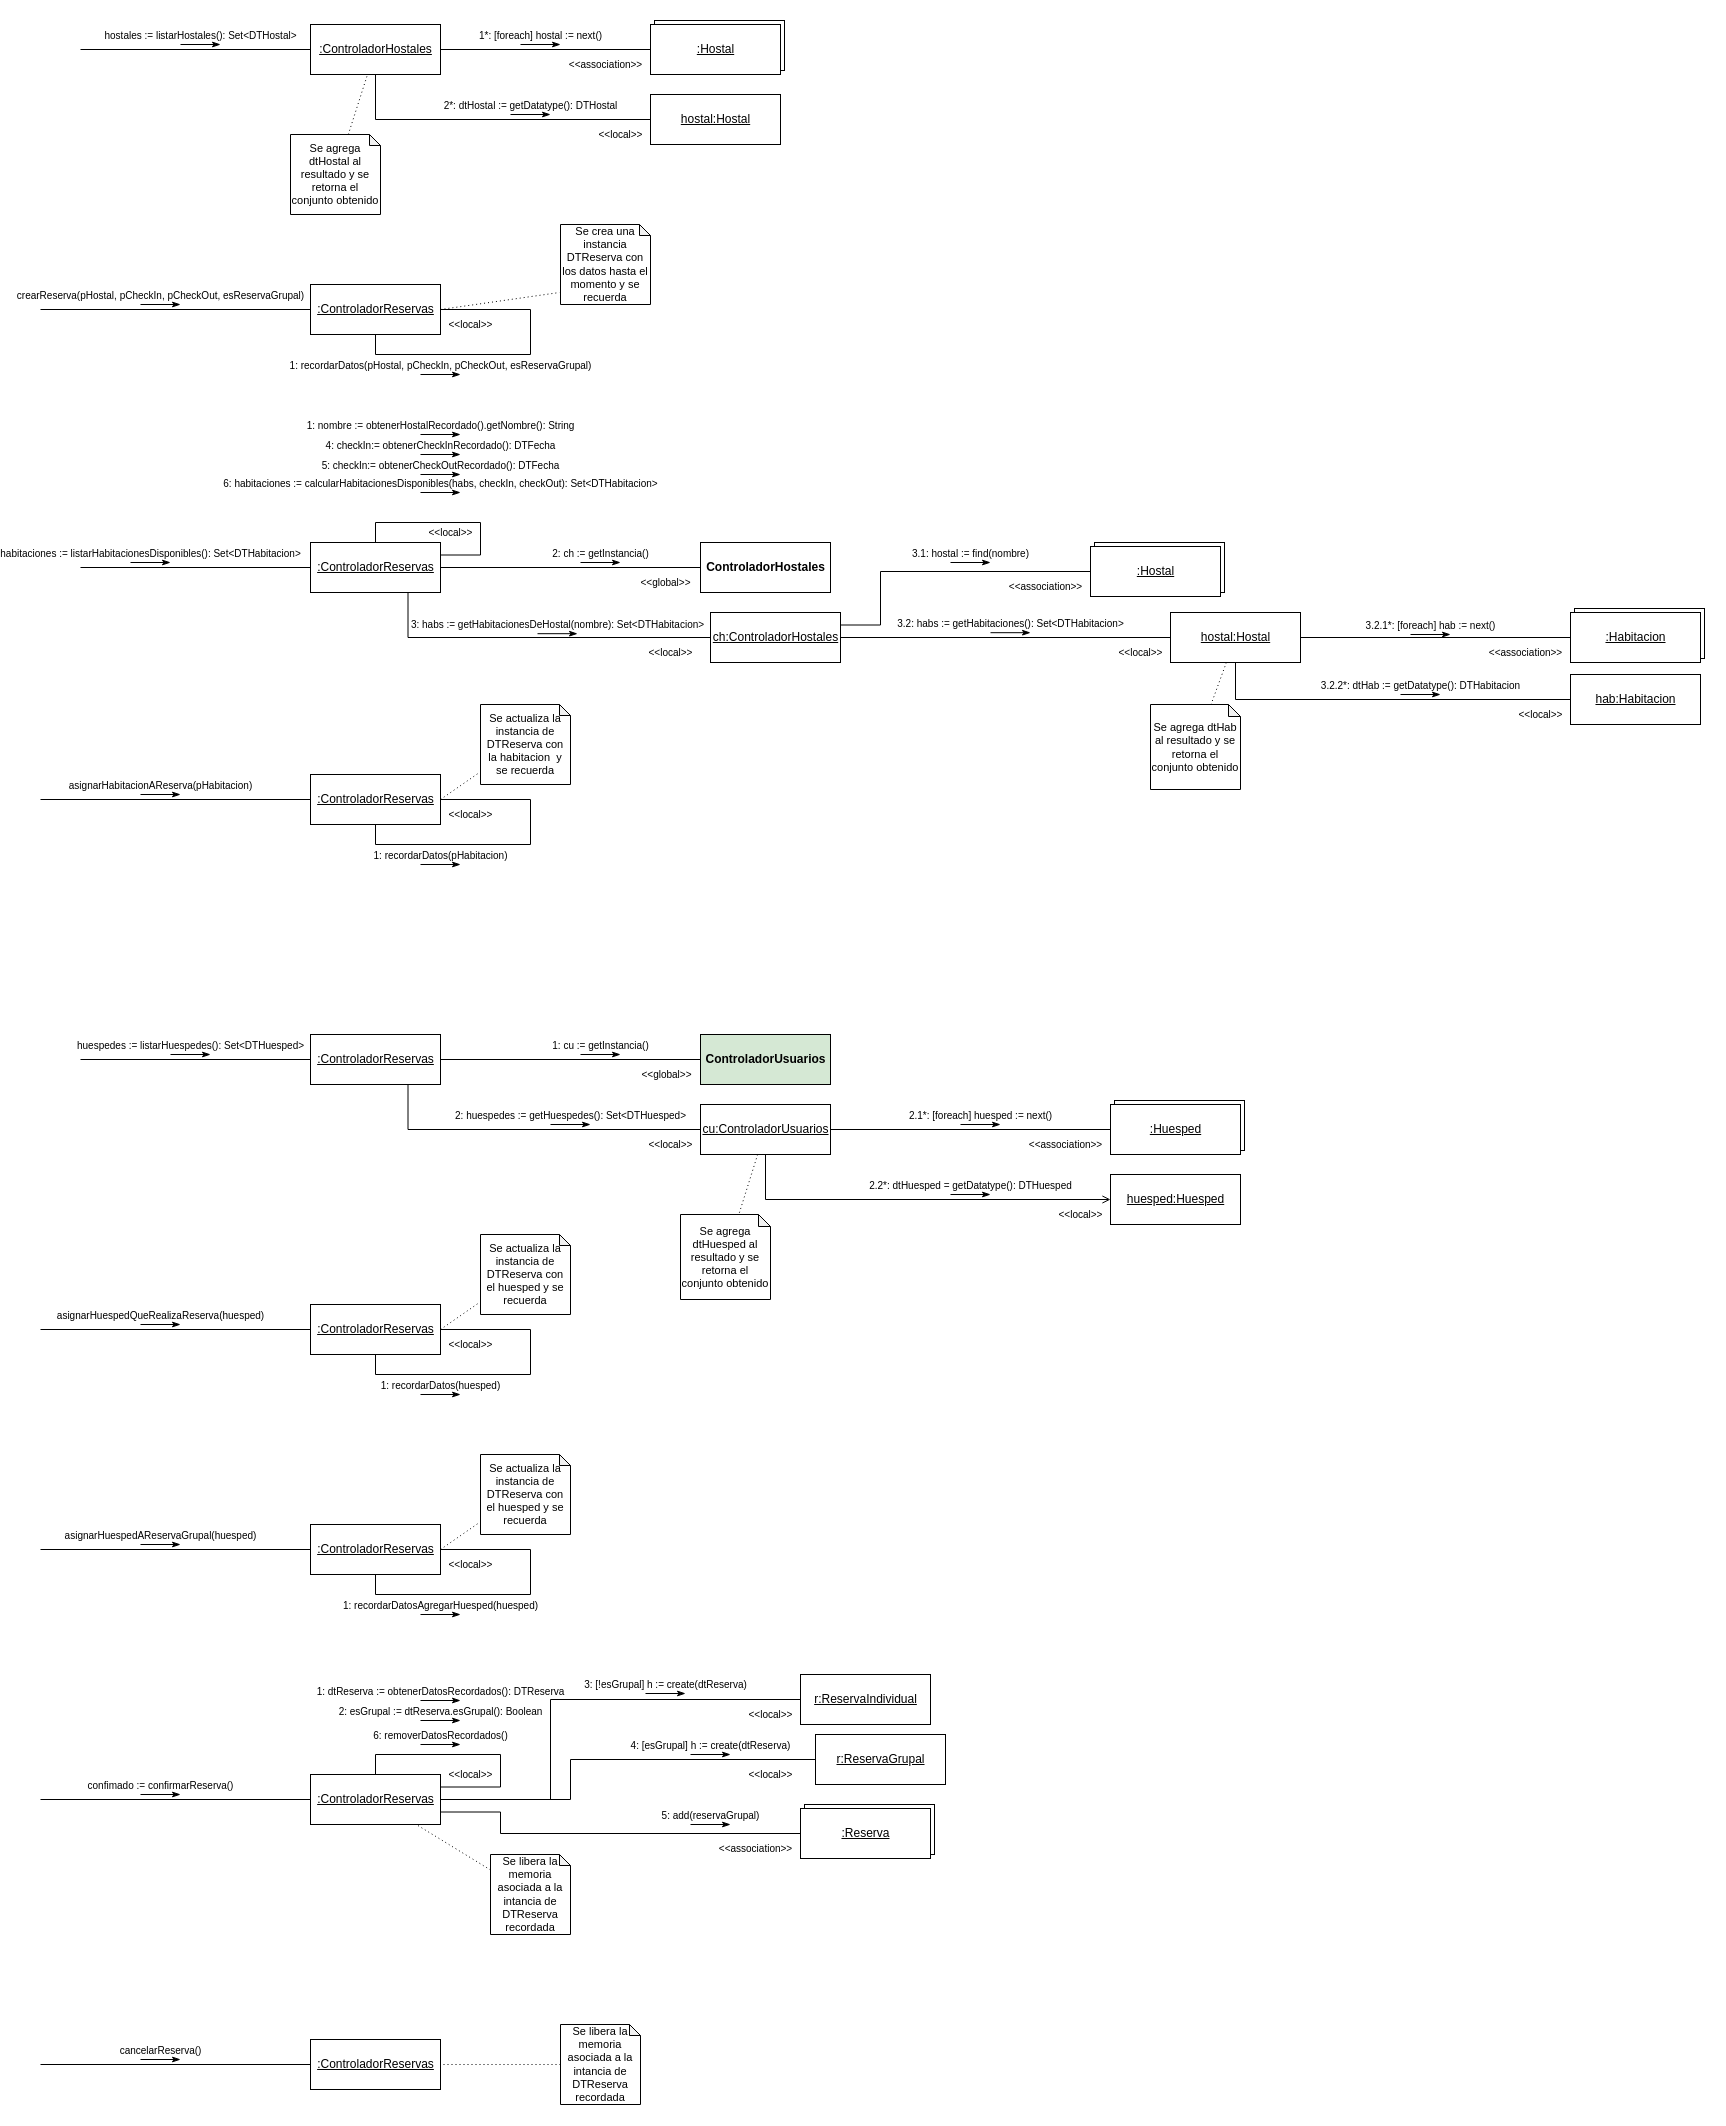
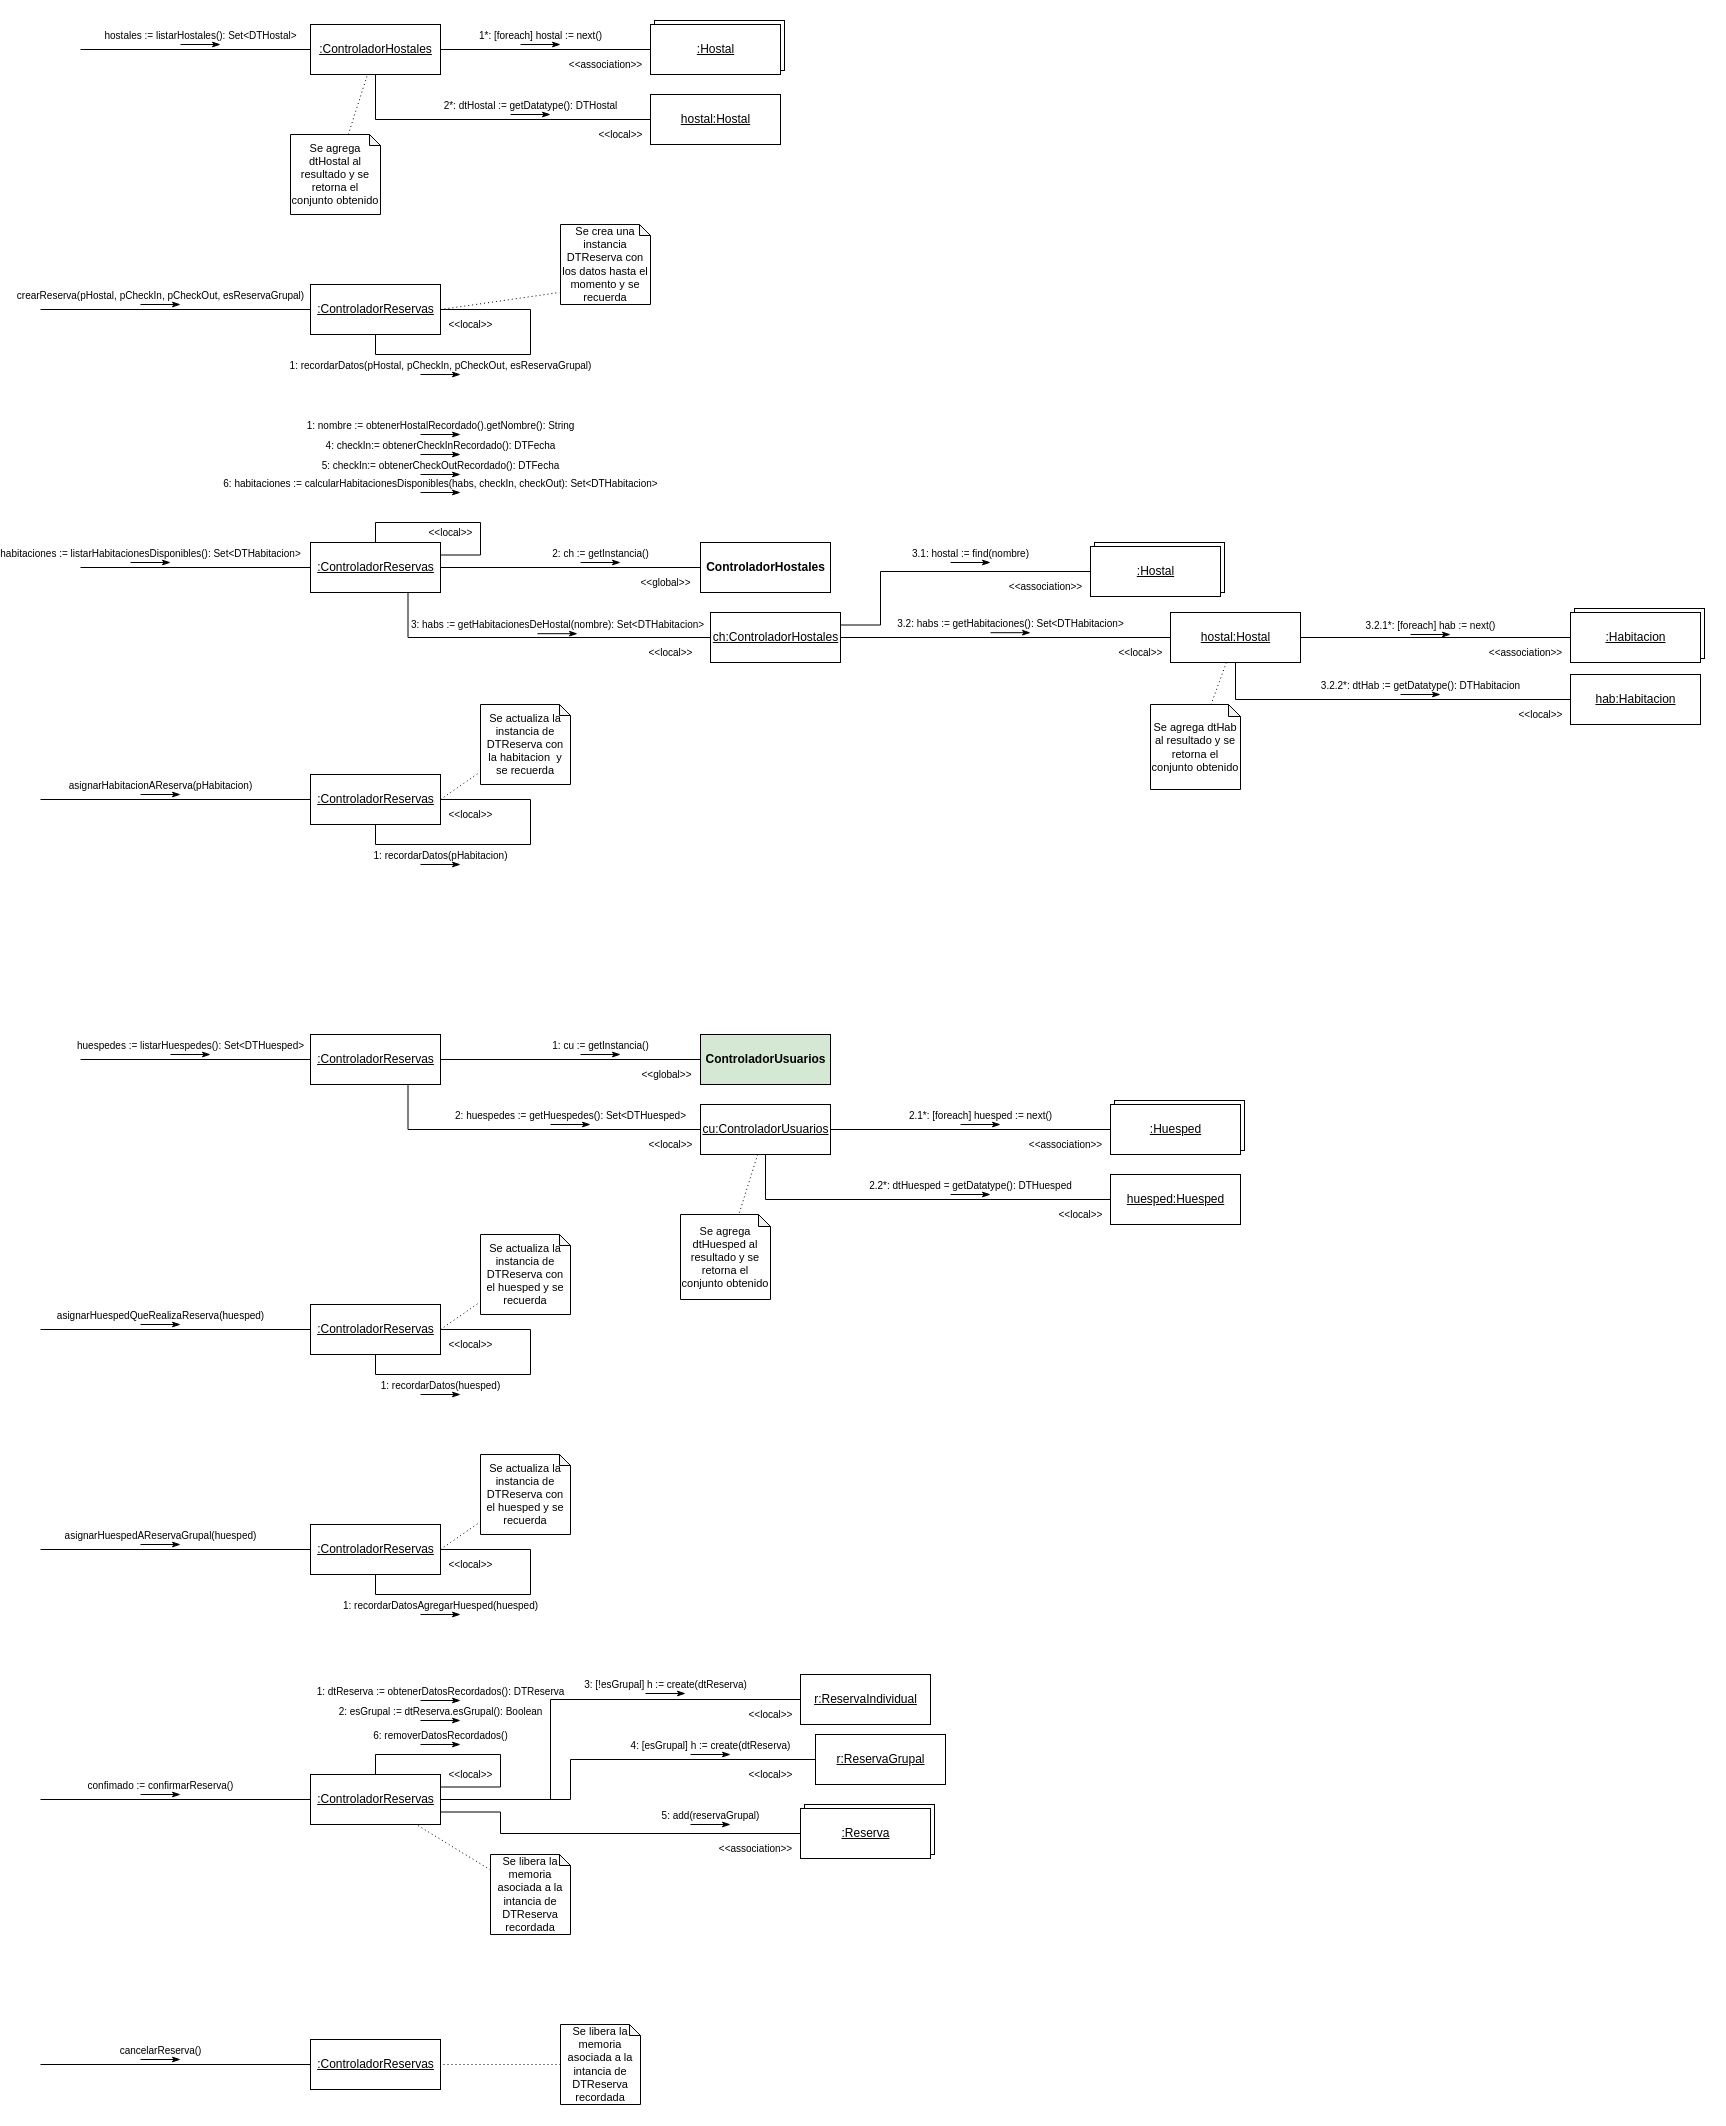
(1104, 1200) -> (1105, 1200)
